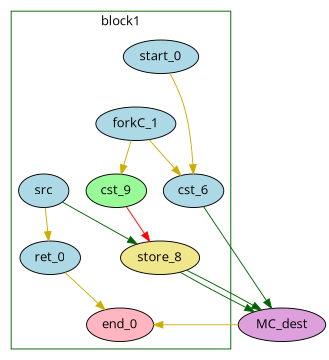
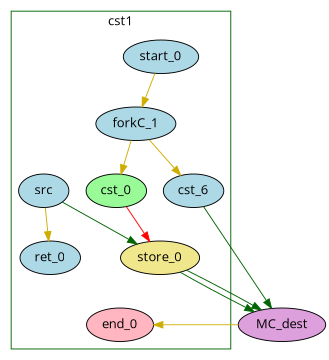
(121, 22) -> (121, 22)
(187, 117) -> (150, 86)
(116, 191) -> (116, 191)
(160, 258) -> (160, 258)
(82, 288) -> none
